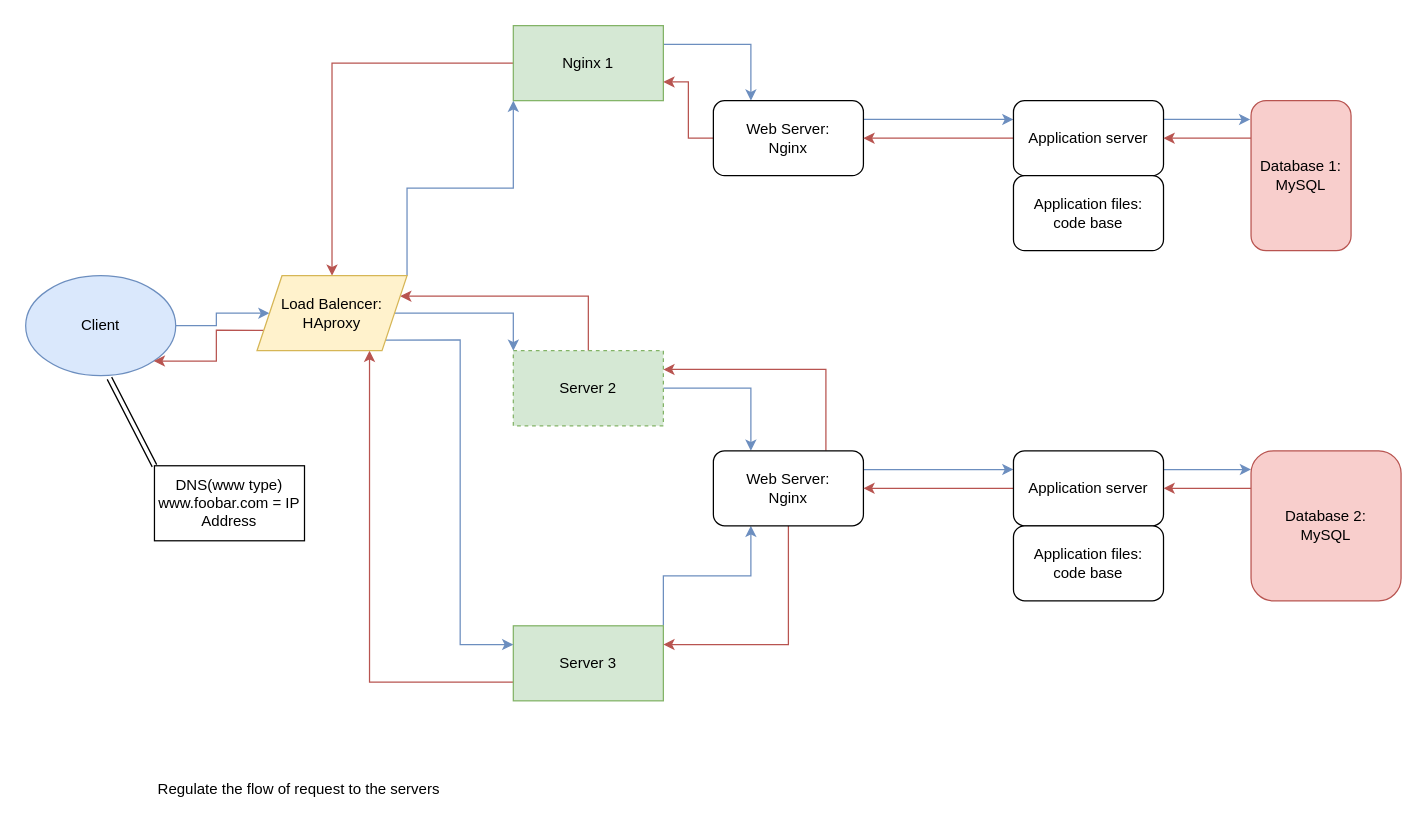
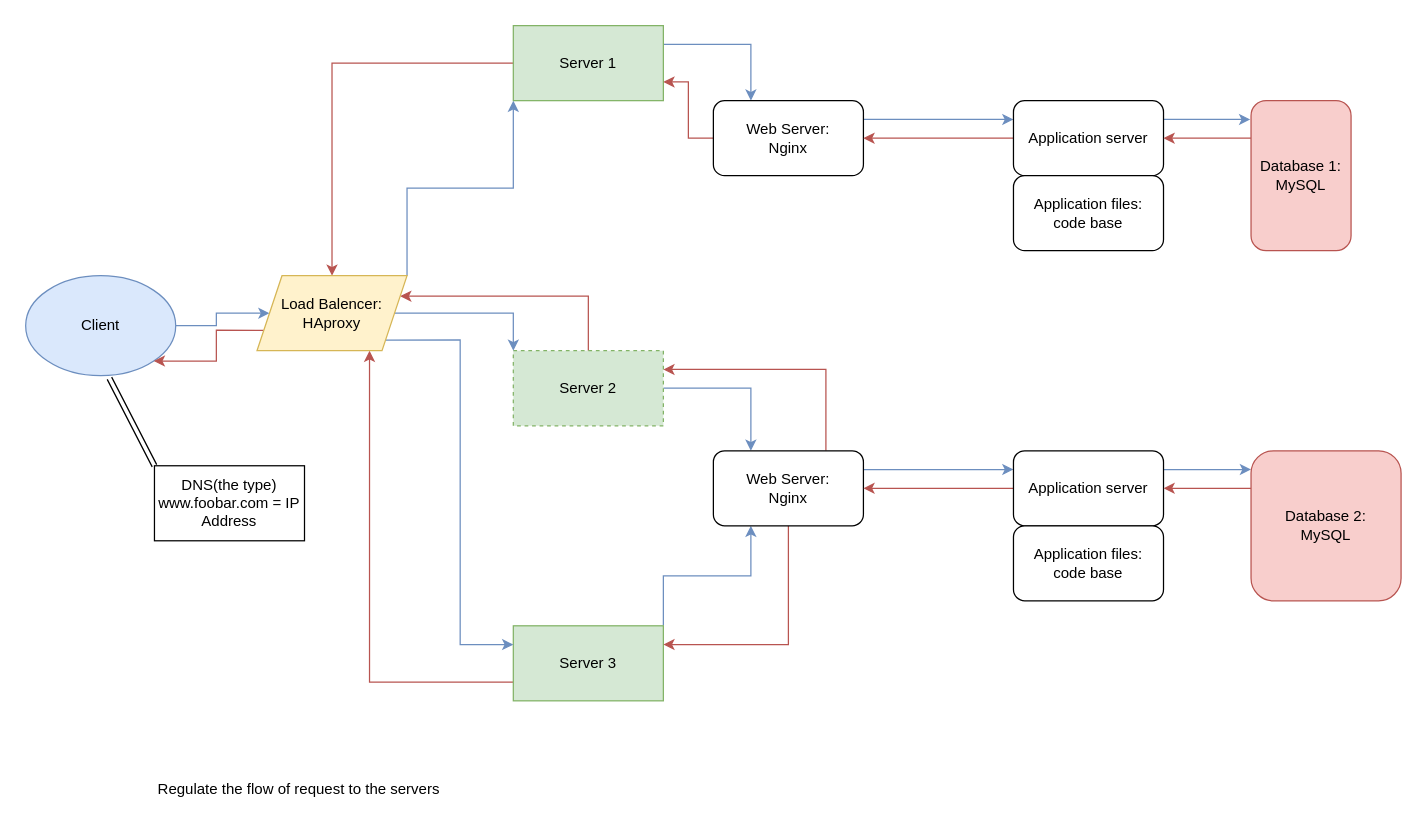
(588, 63) -> (588, 63)
(229, 503) -> (229, 503)
